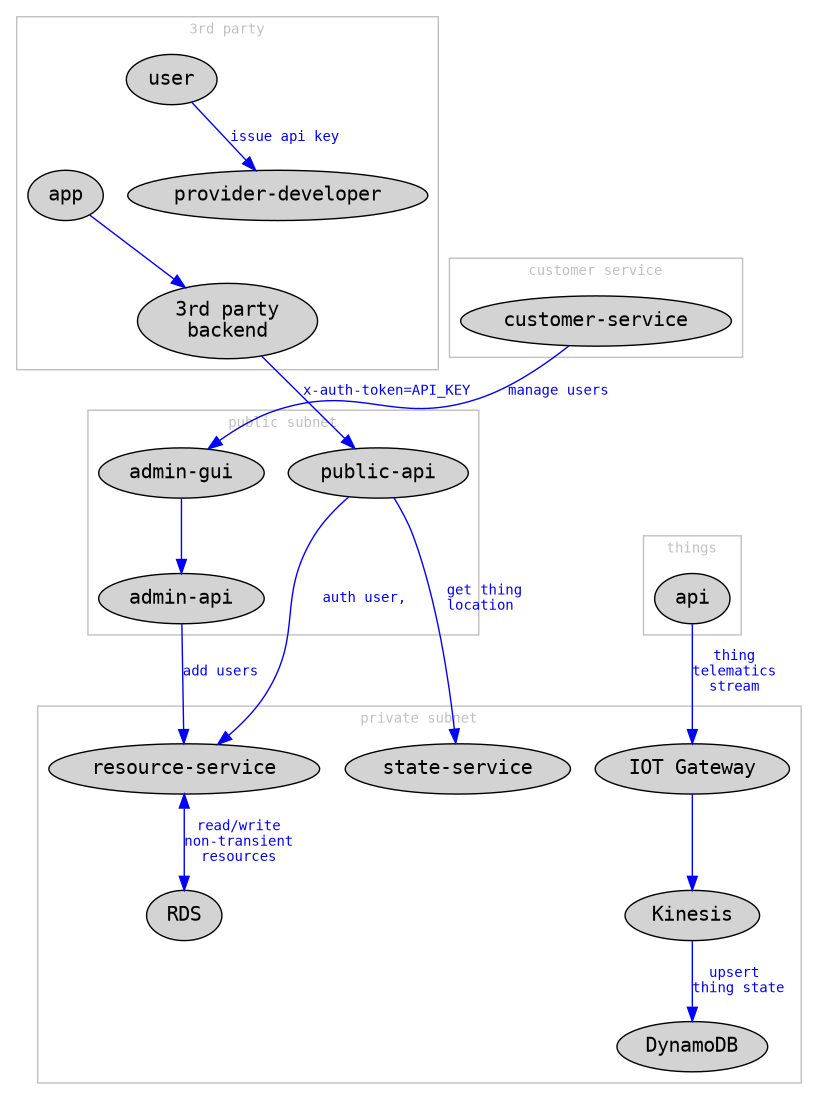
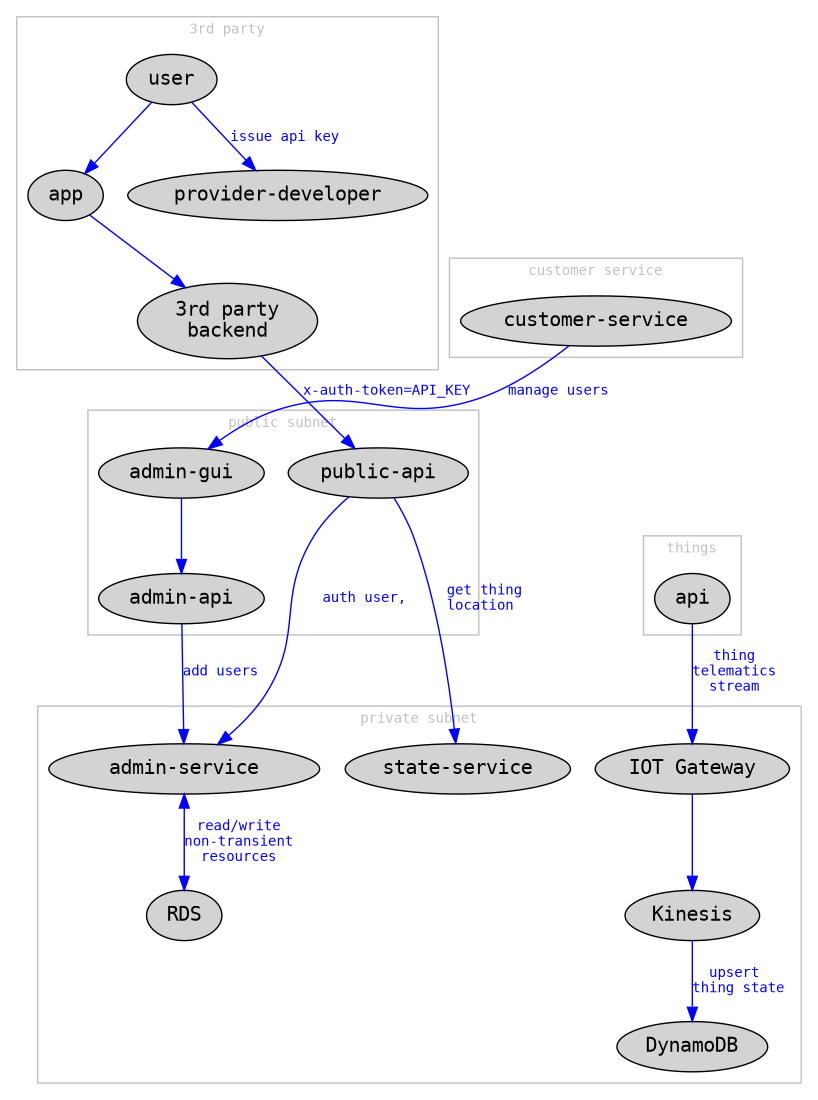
none -> (123, 133)
(184, 769) -> (184, 769)
